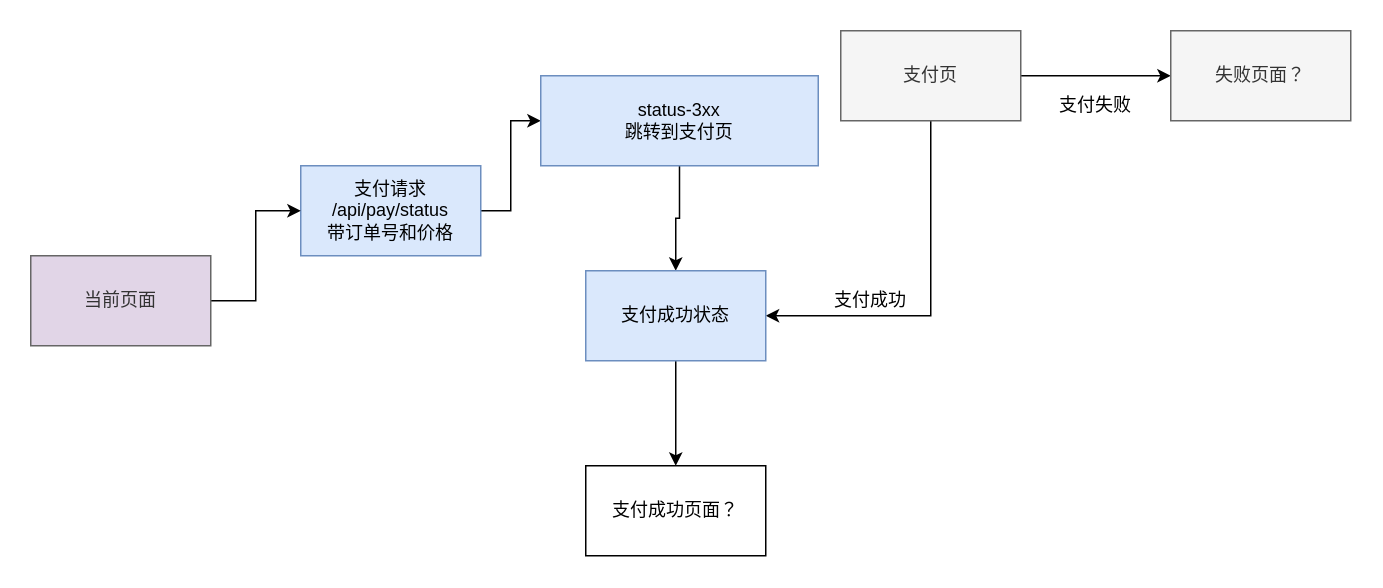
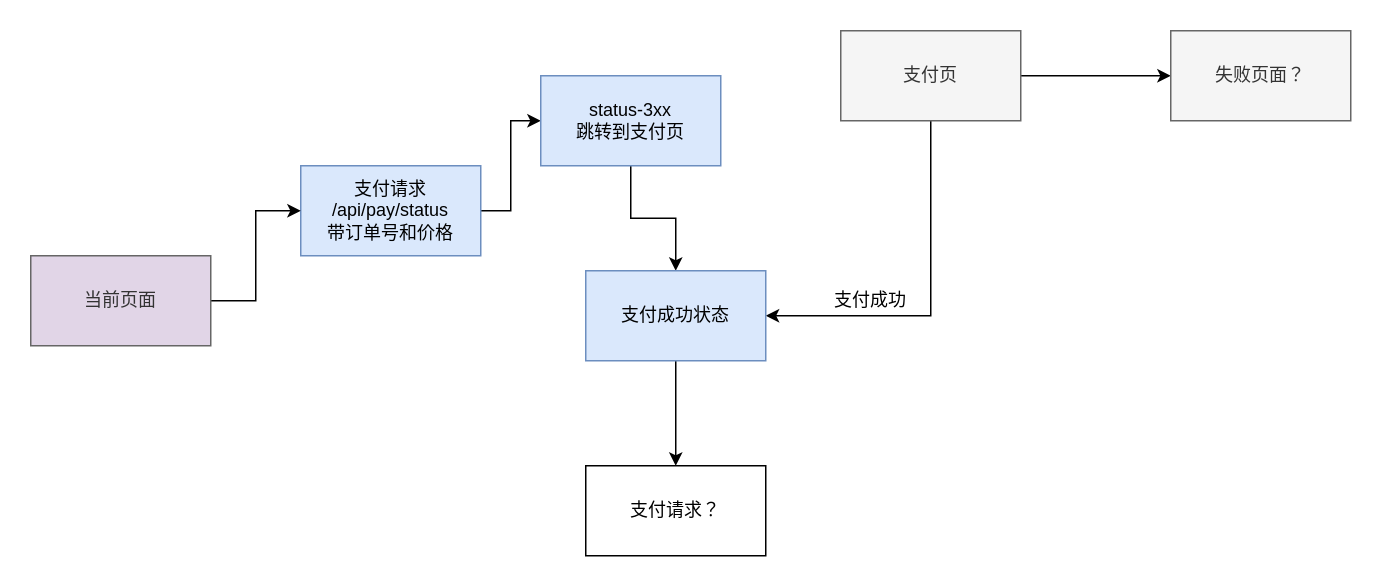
(1096, 106) -> none
(680, 121) -> (631, 121)
(676, 511) -> (676, 511)
